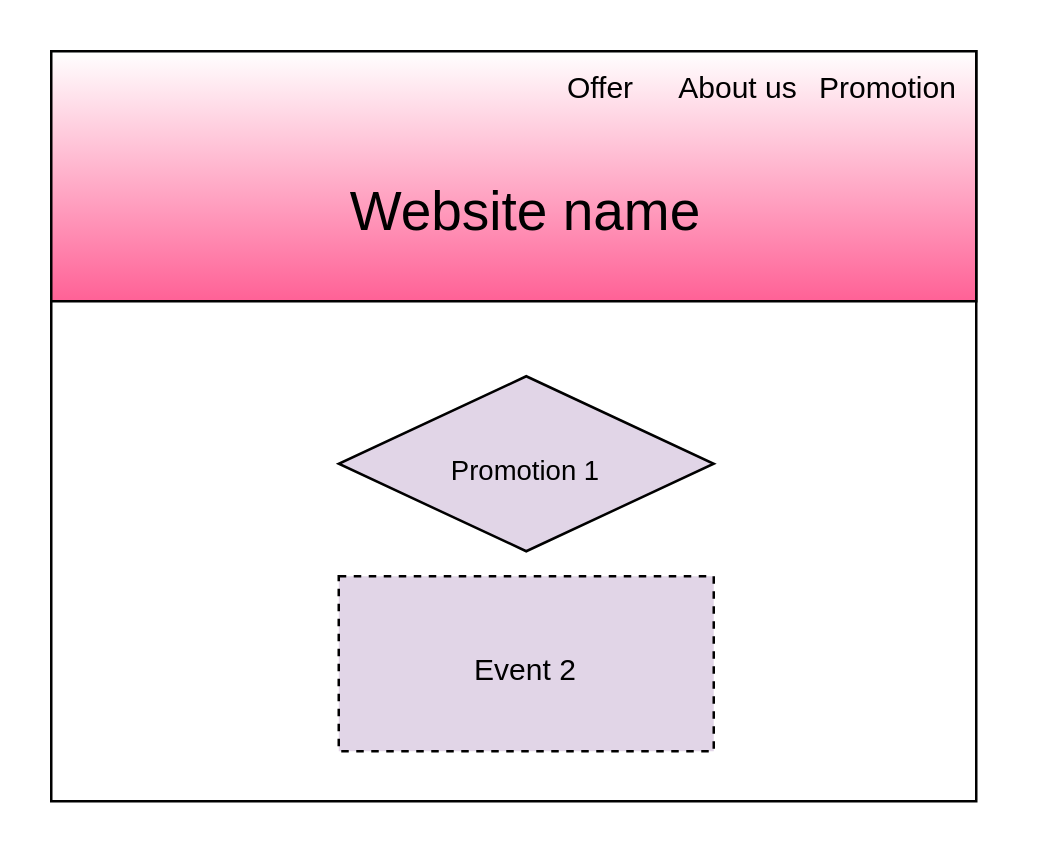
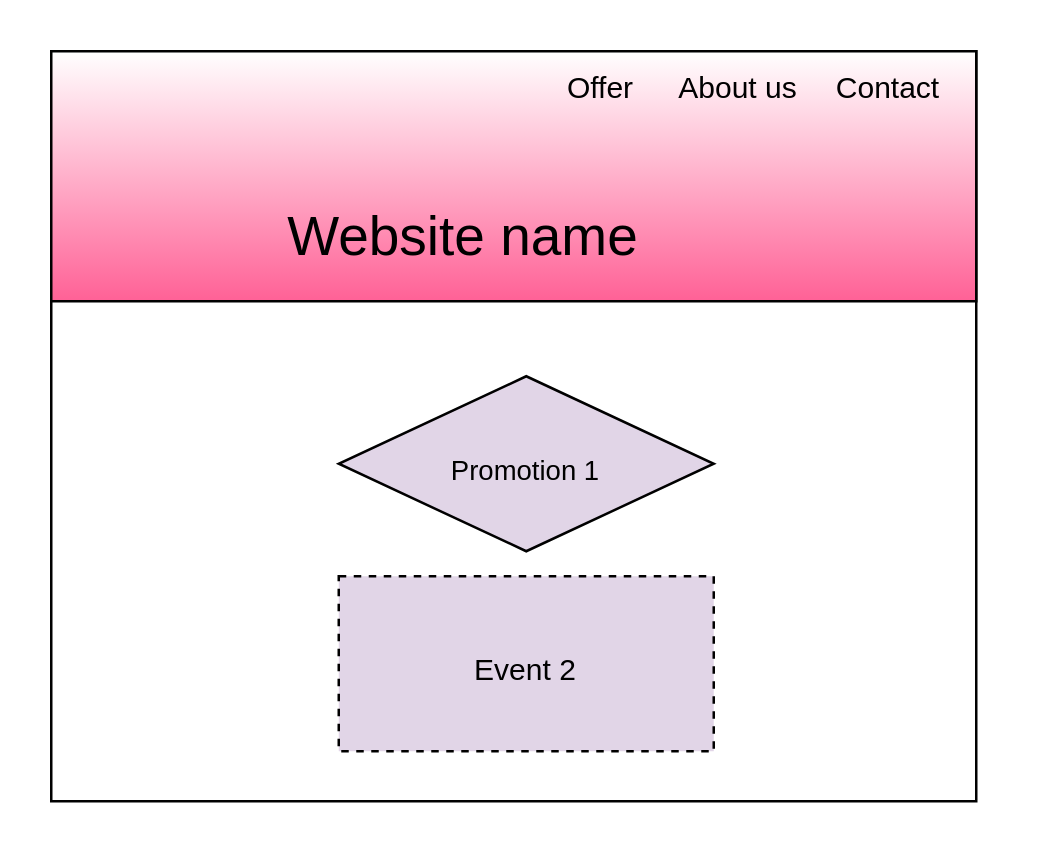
(889, 89) -> (889, 89)
(526, 214) -> (464, 239)
